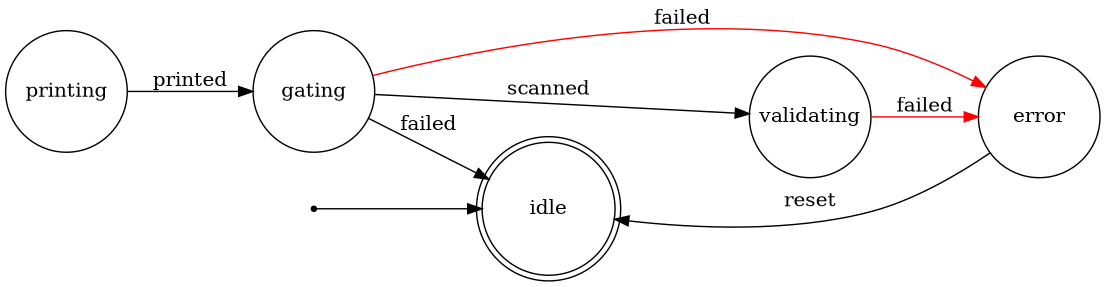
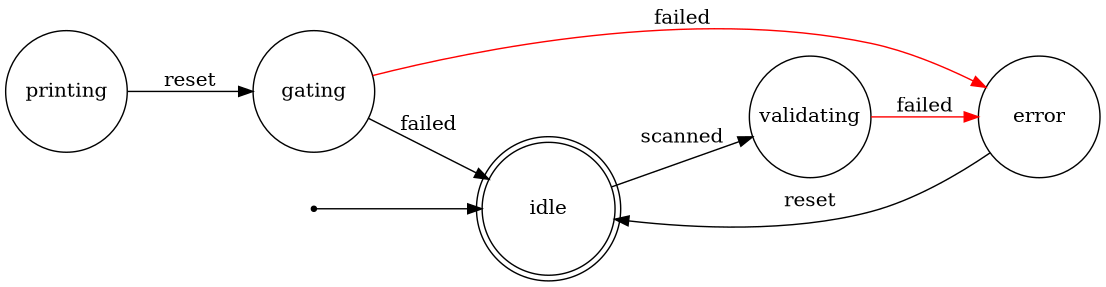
(190, 81) -> (190, 81)
(555, 104) -> (675, 164)
